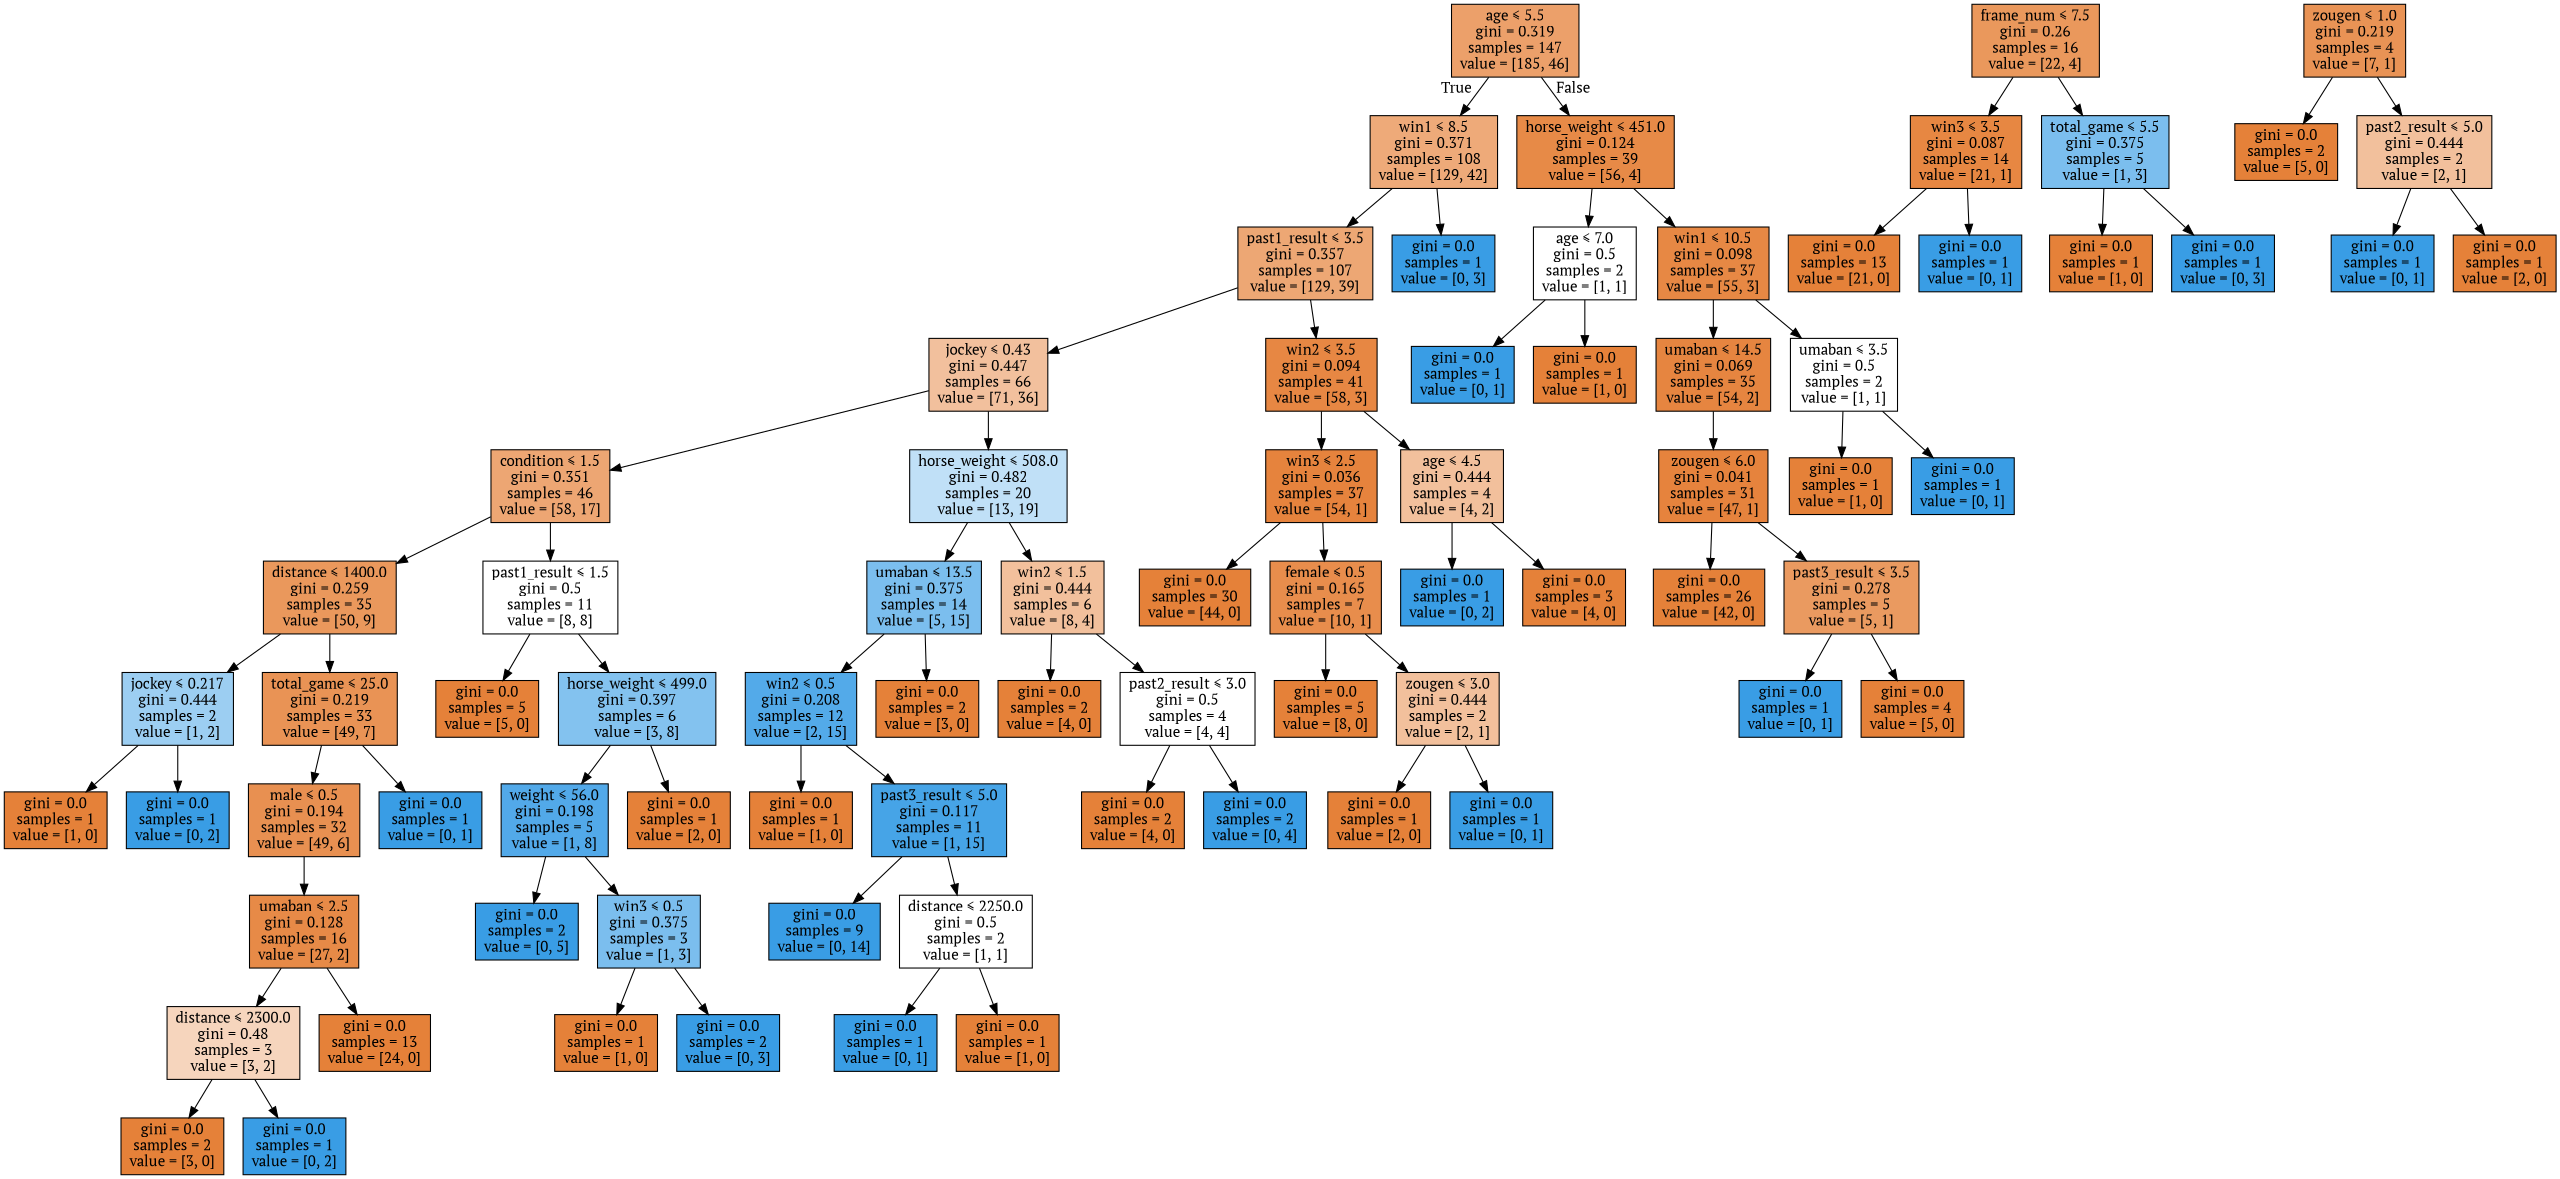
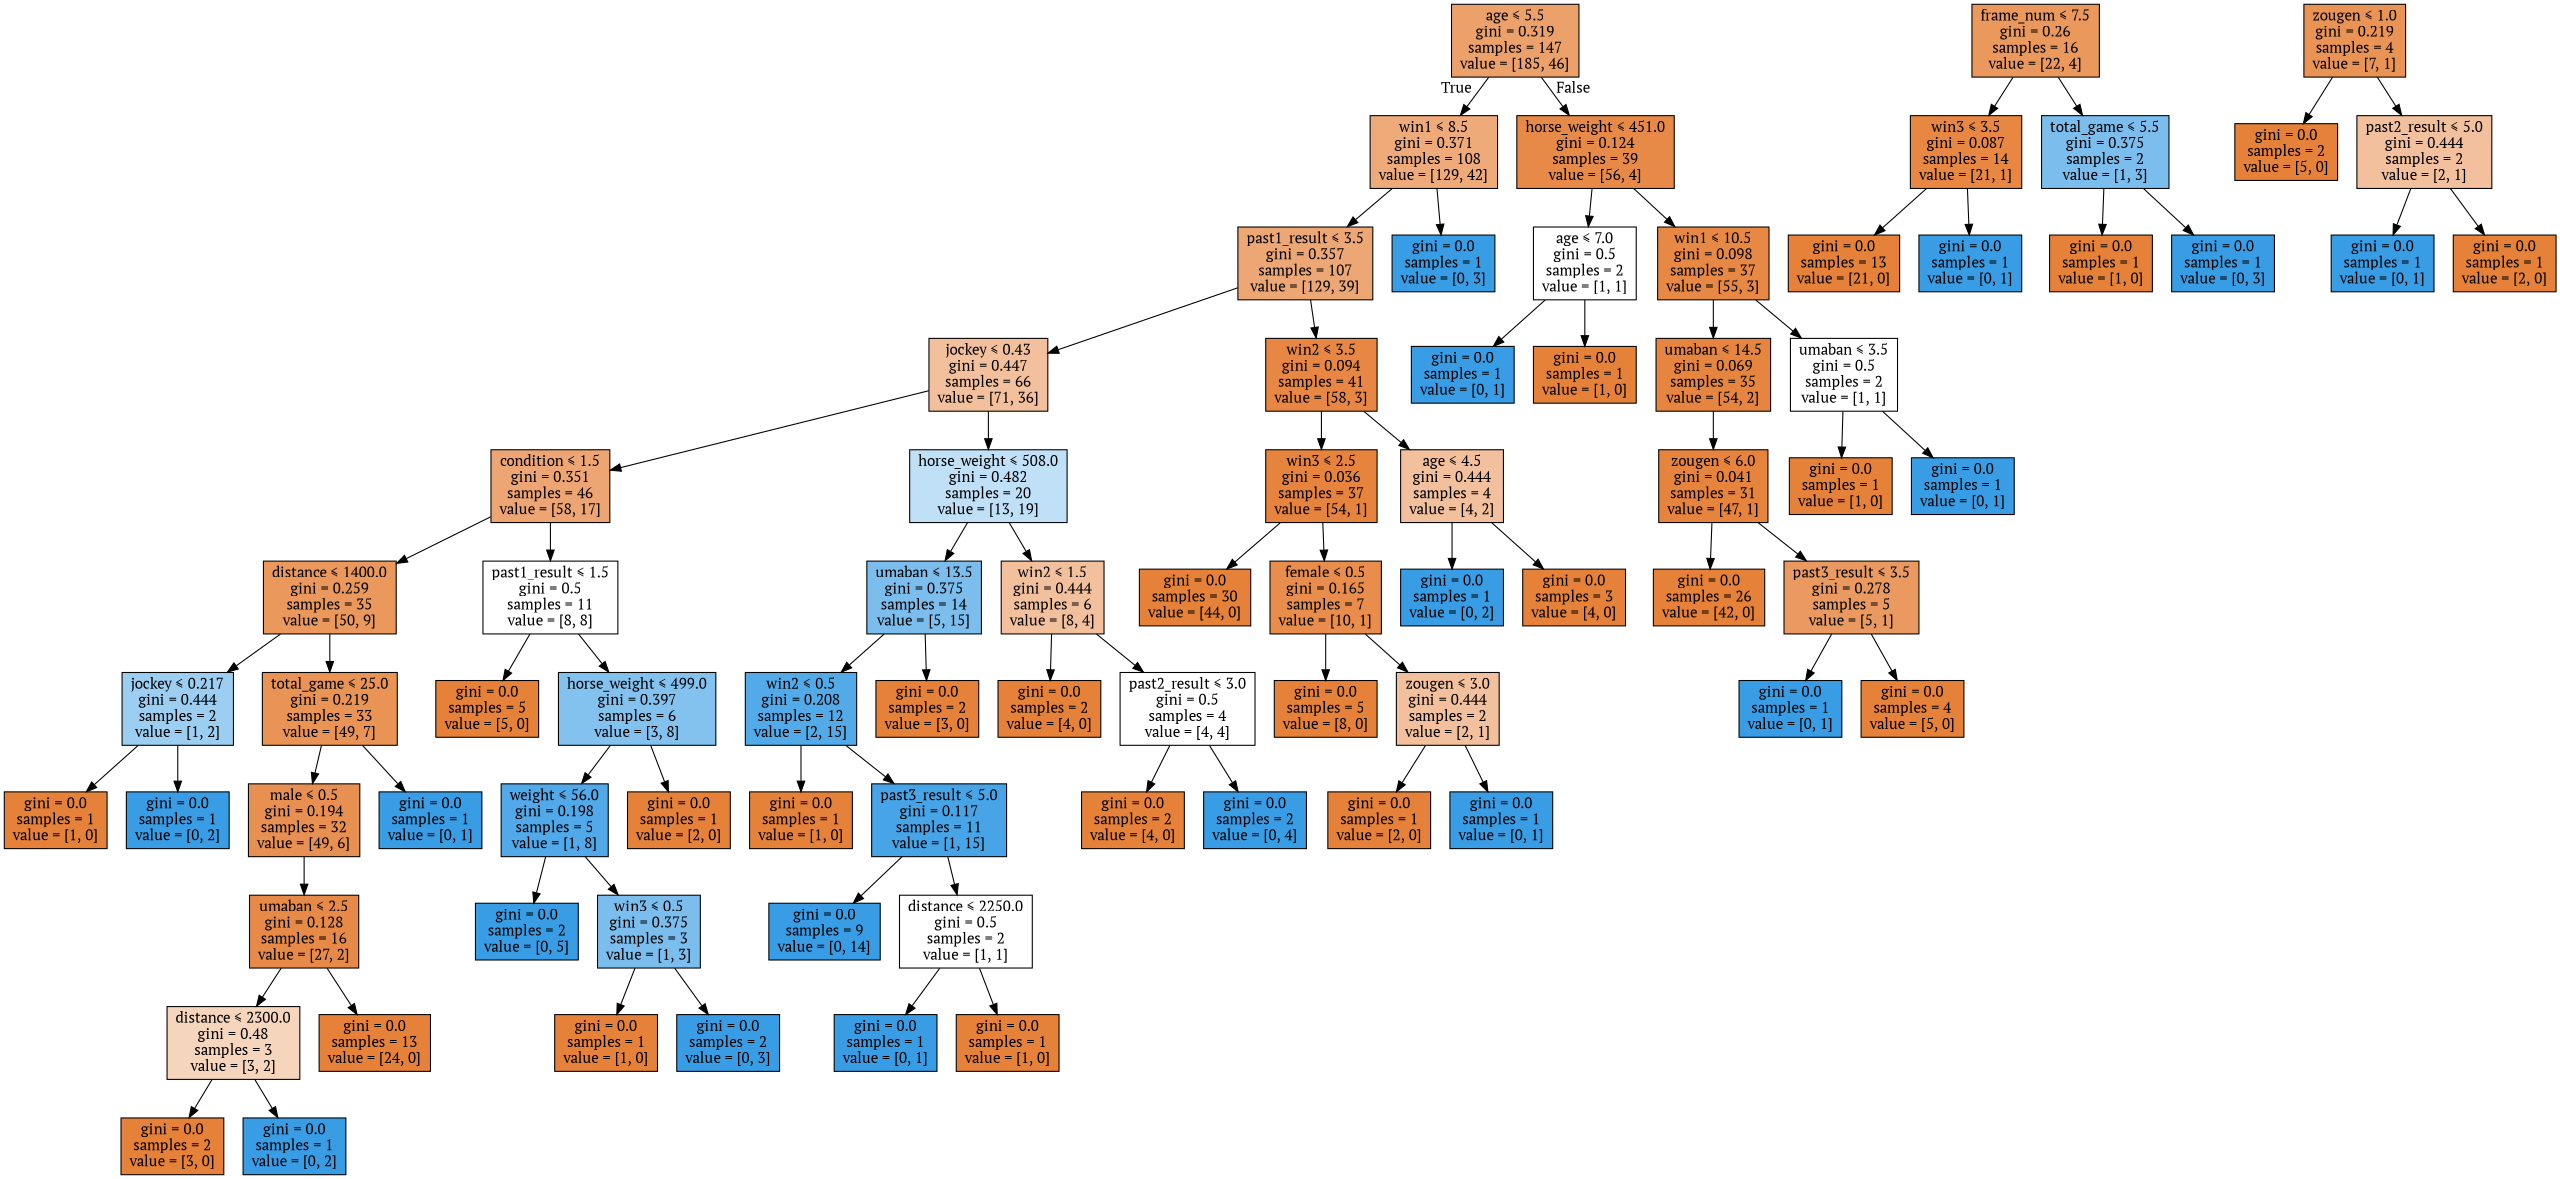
(2105, 160) -> (2105, 160)
